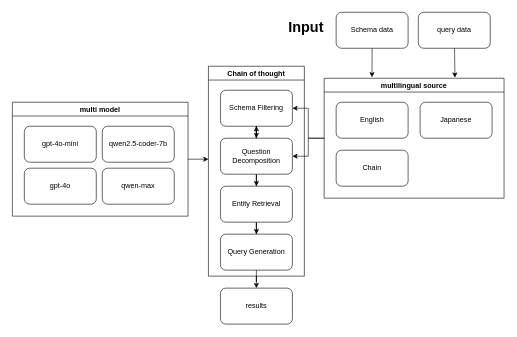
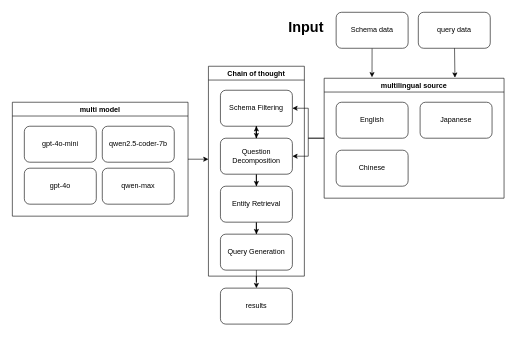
(372, 168) -> (372, 168)
